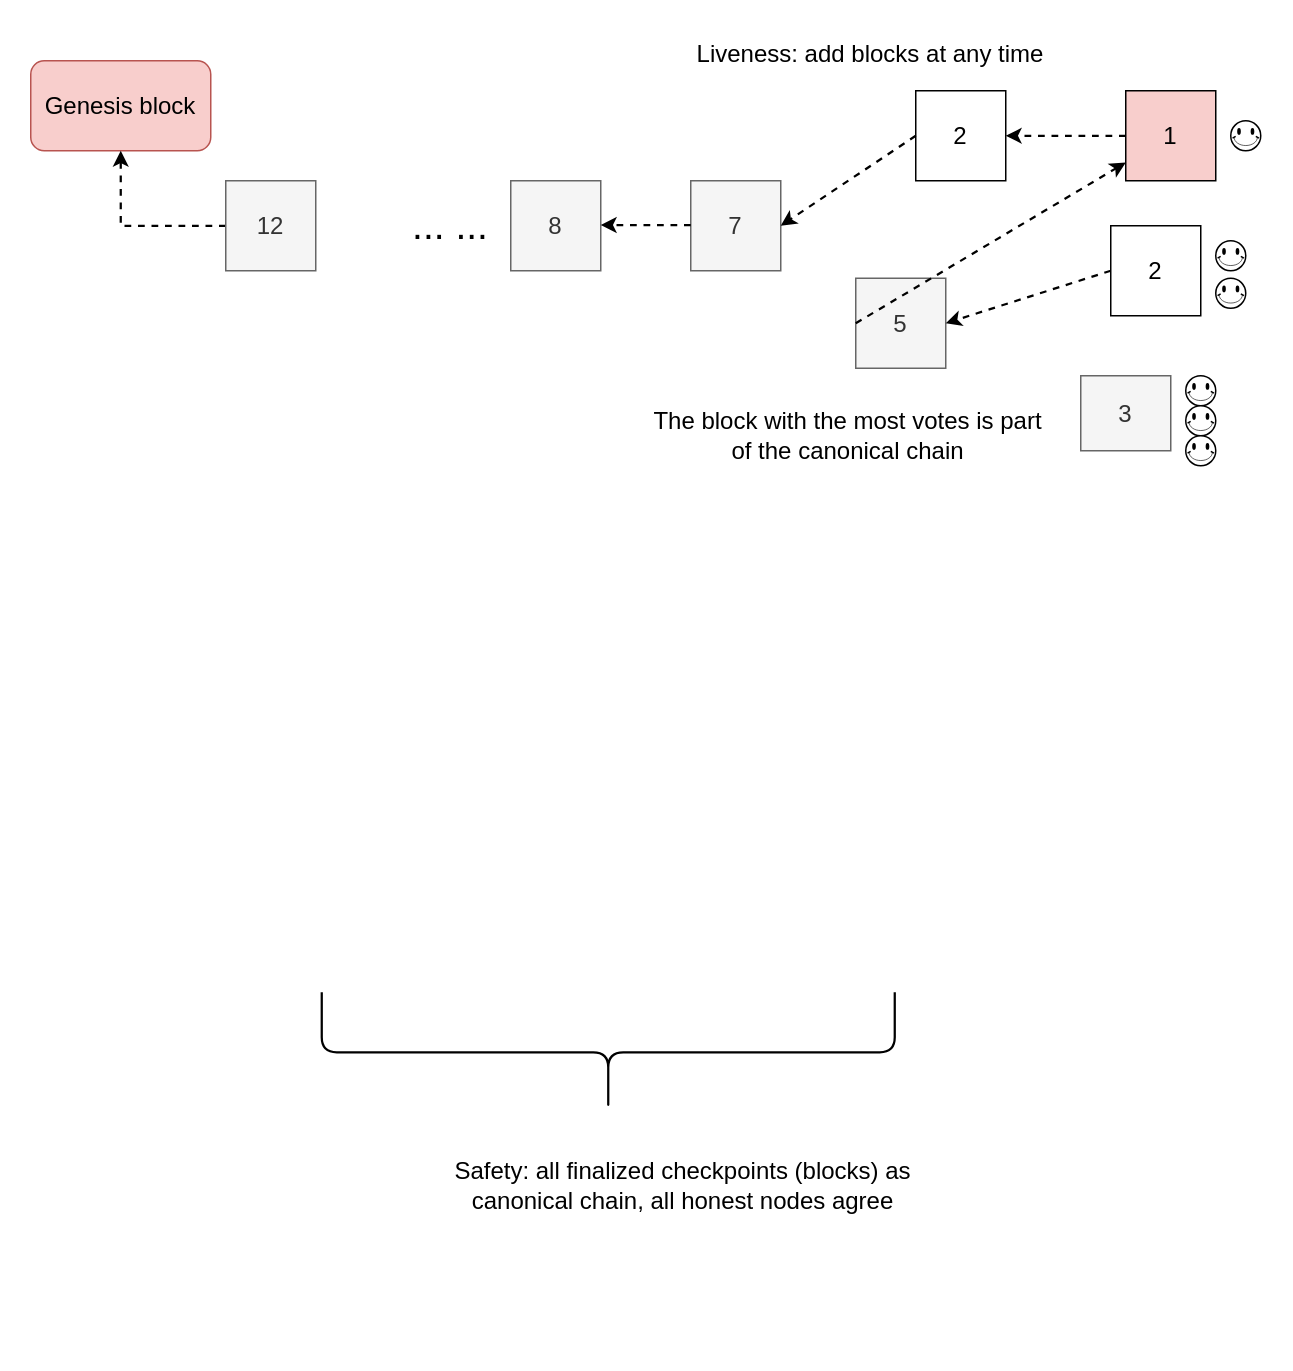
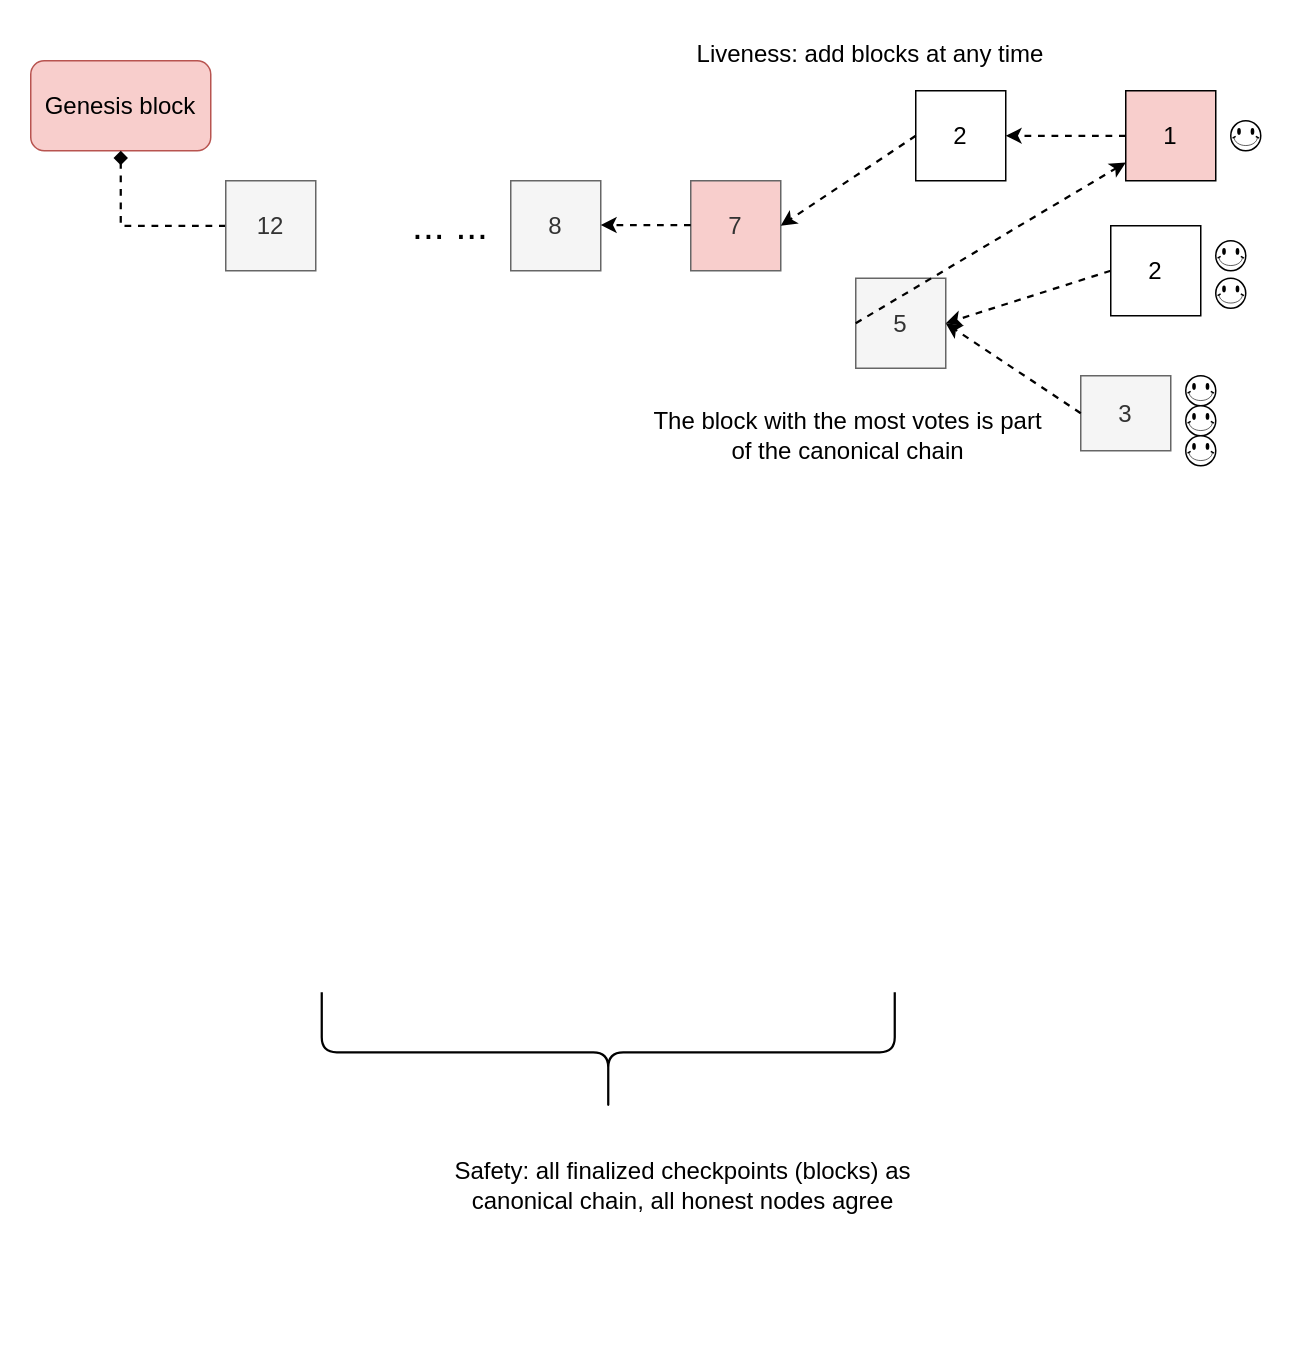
(121, 164) -> (121, 165)
(736, 226) -> (736, 226)
none -> (1018, 372)
